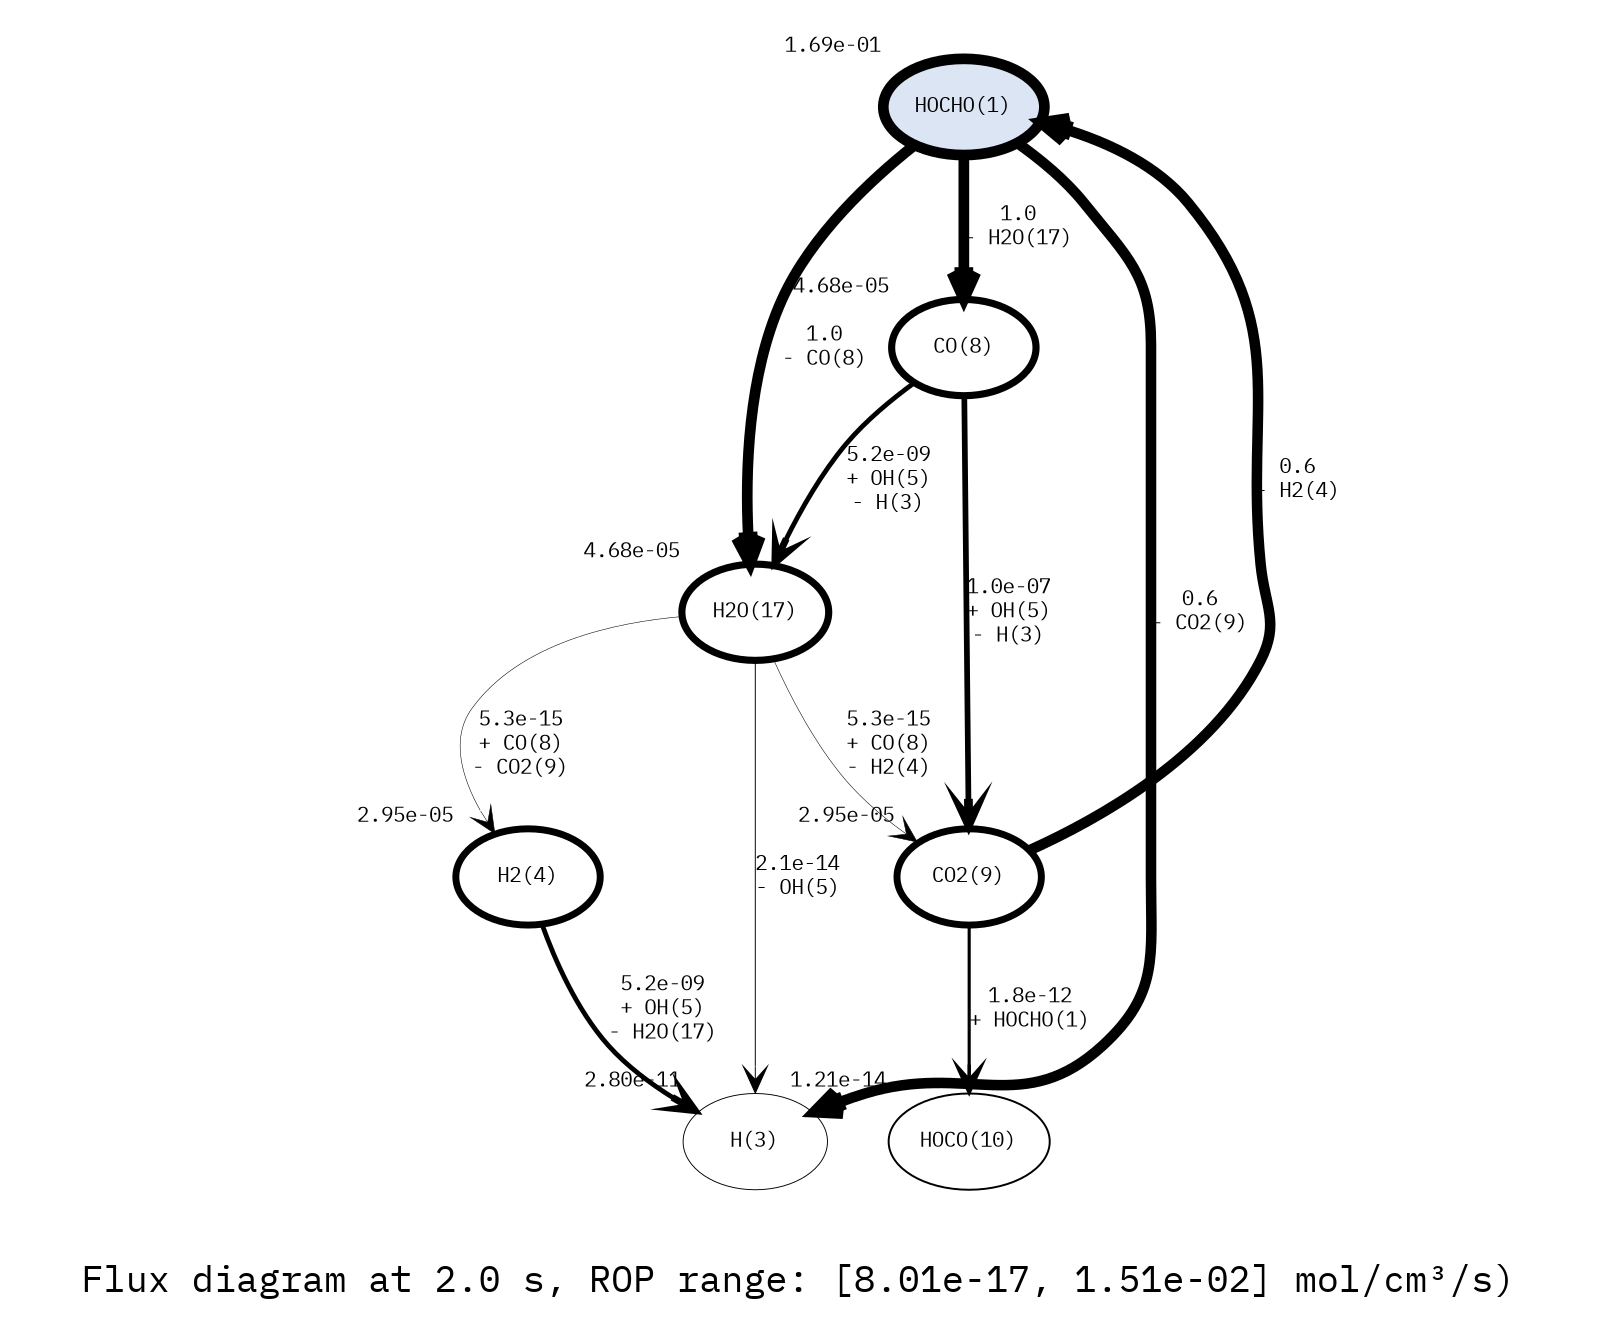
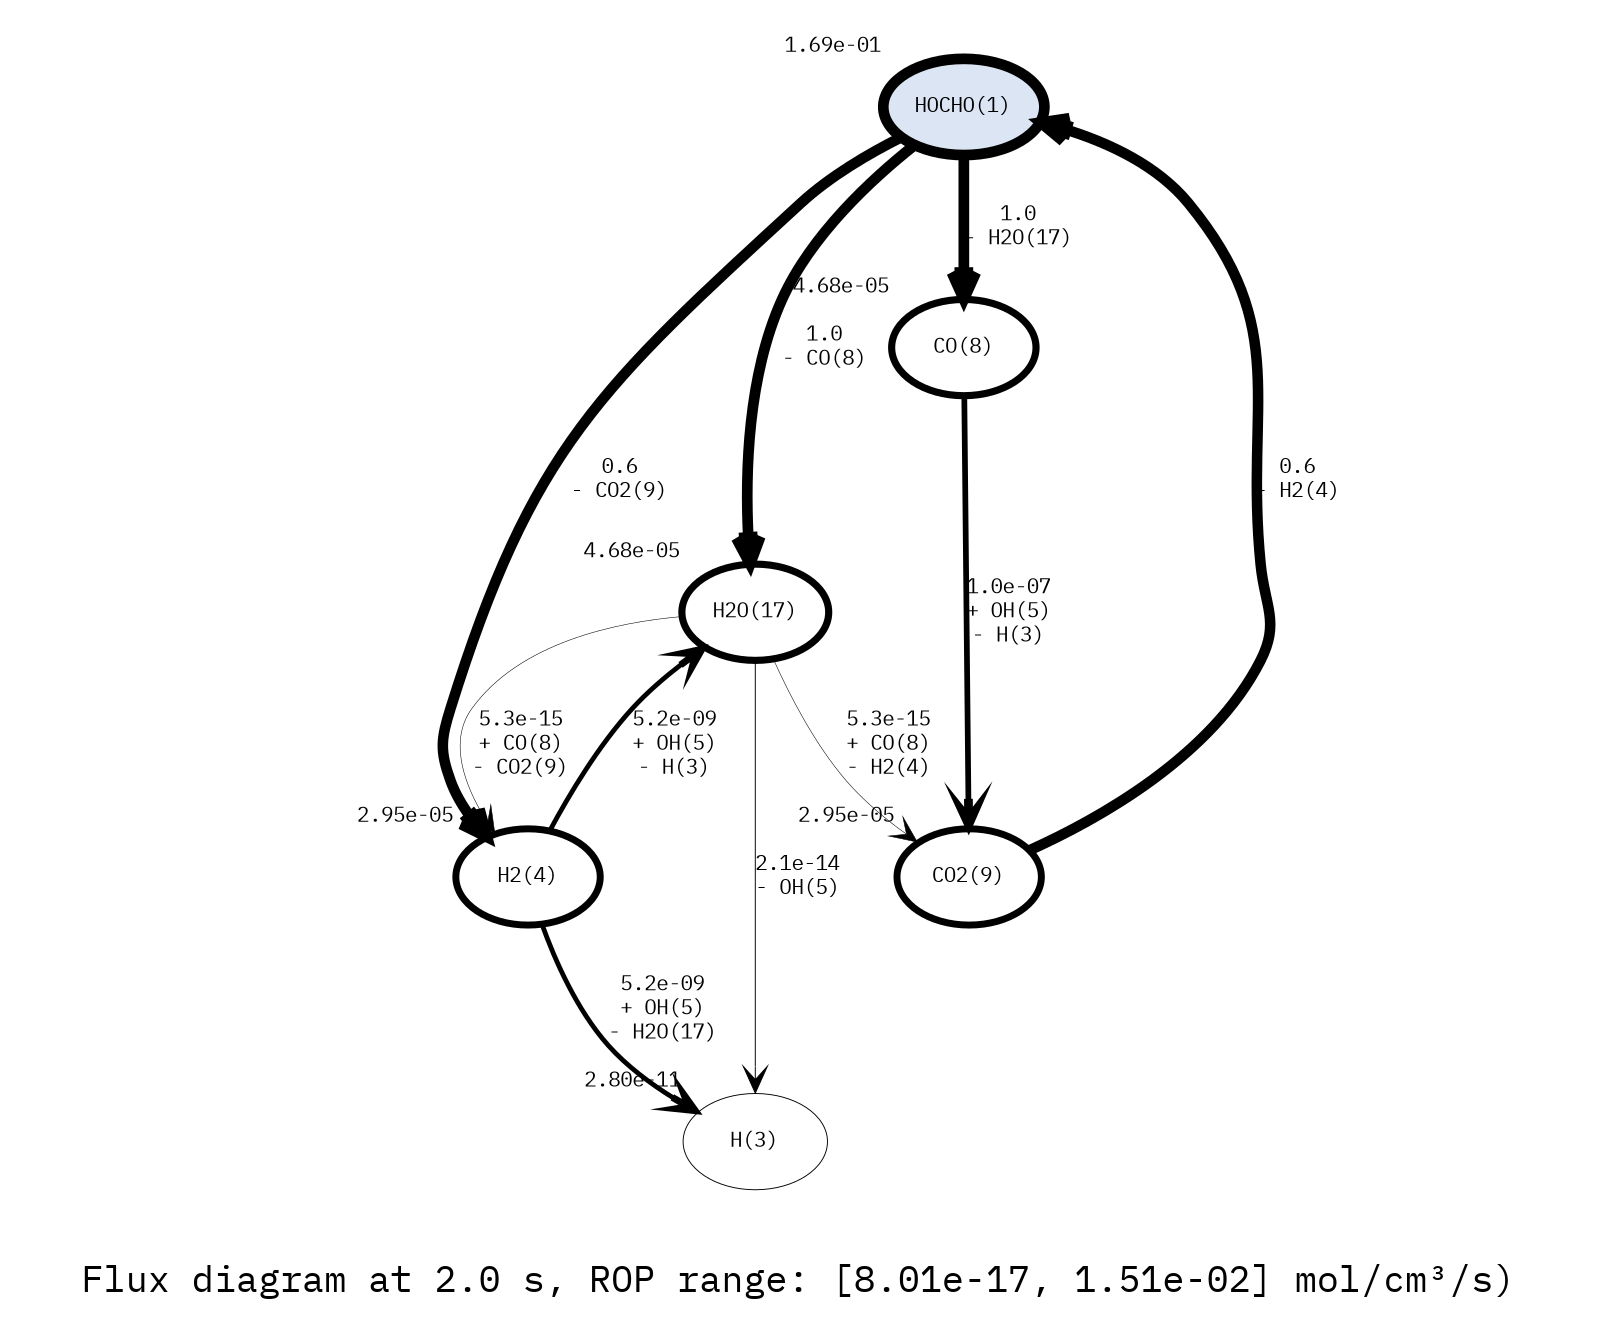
(839, 453) -> (607, 739)
(1151, 715) -> (583, 424)
(969, 1142) -> none
